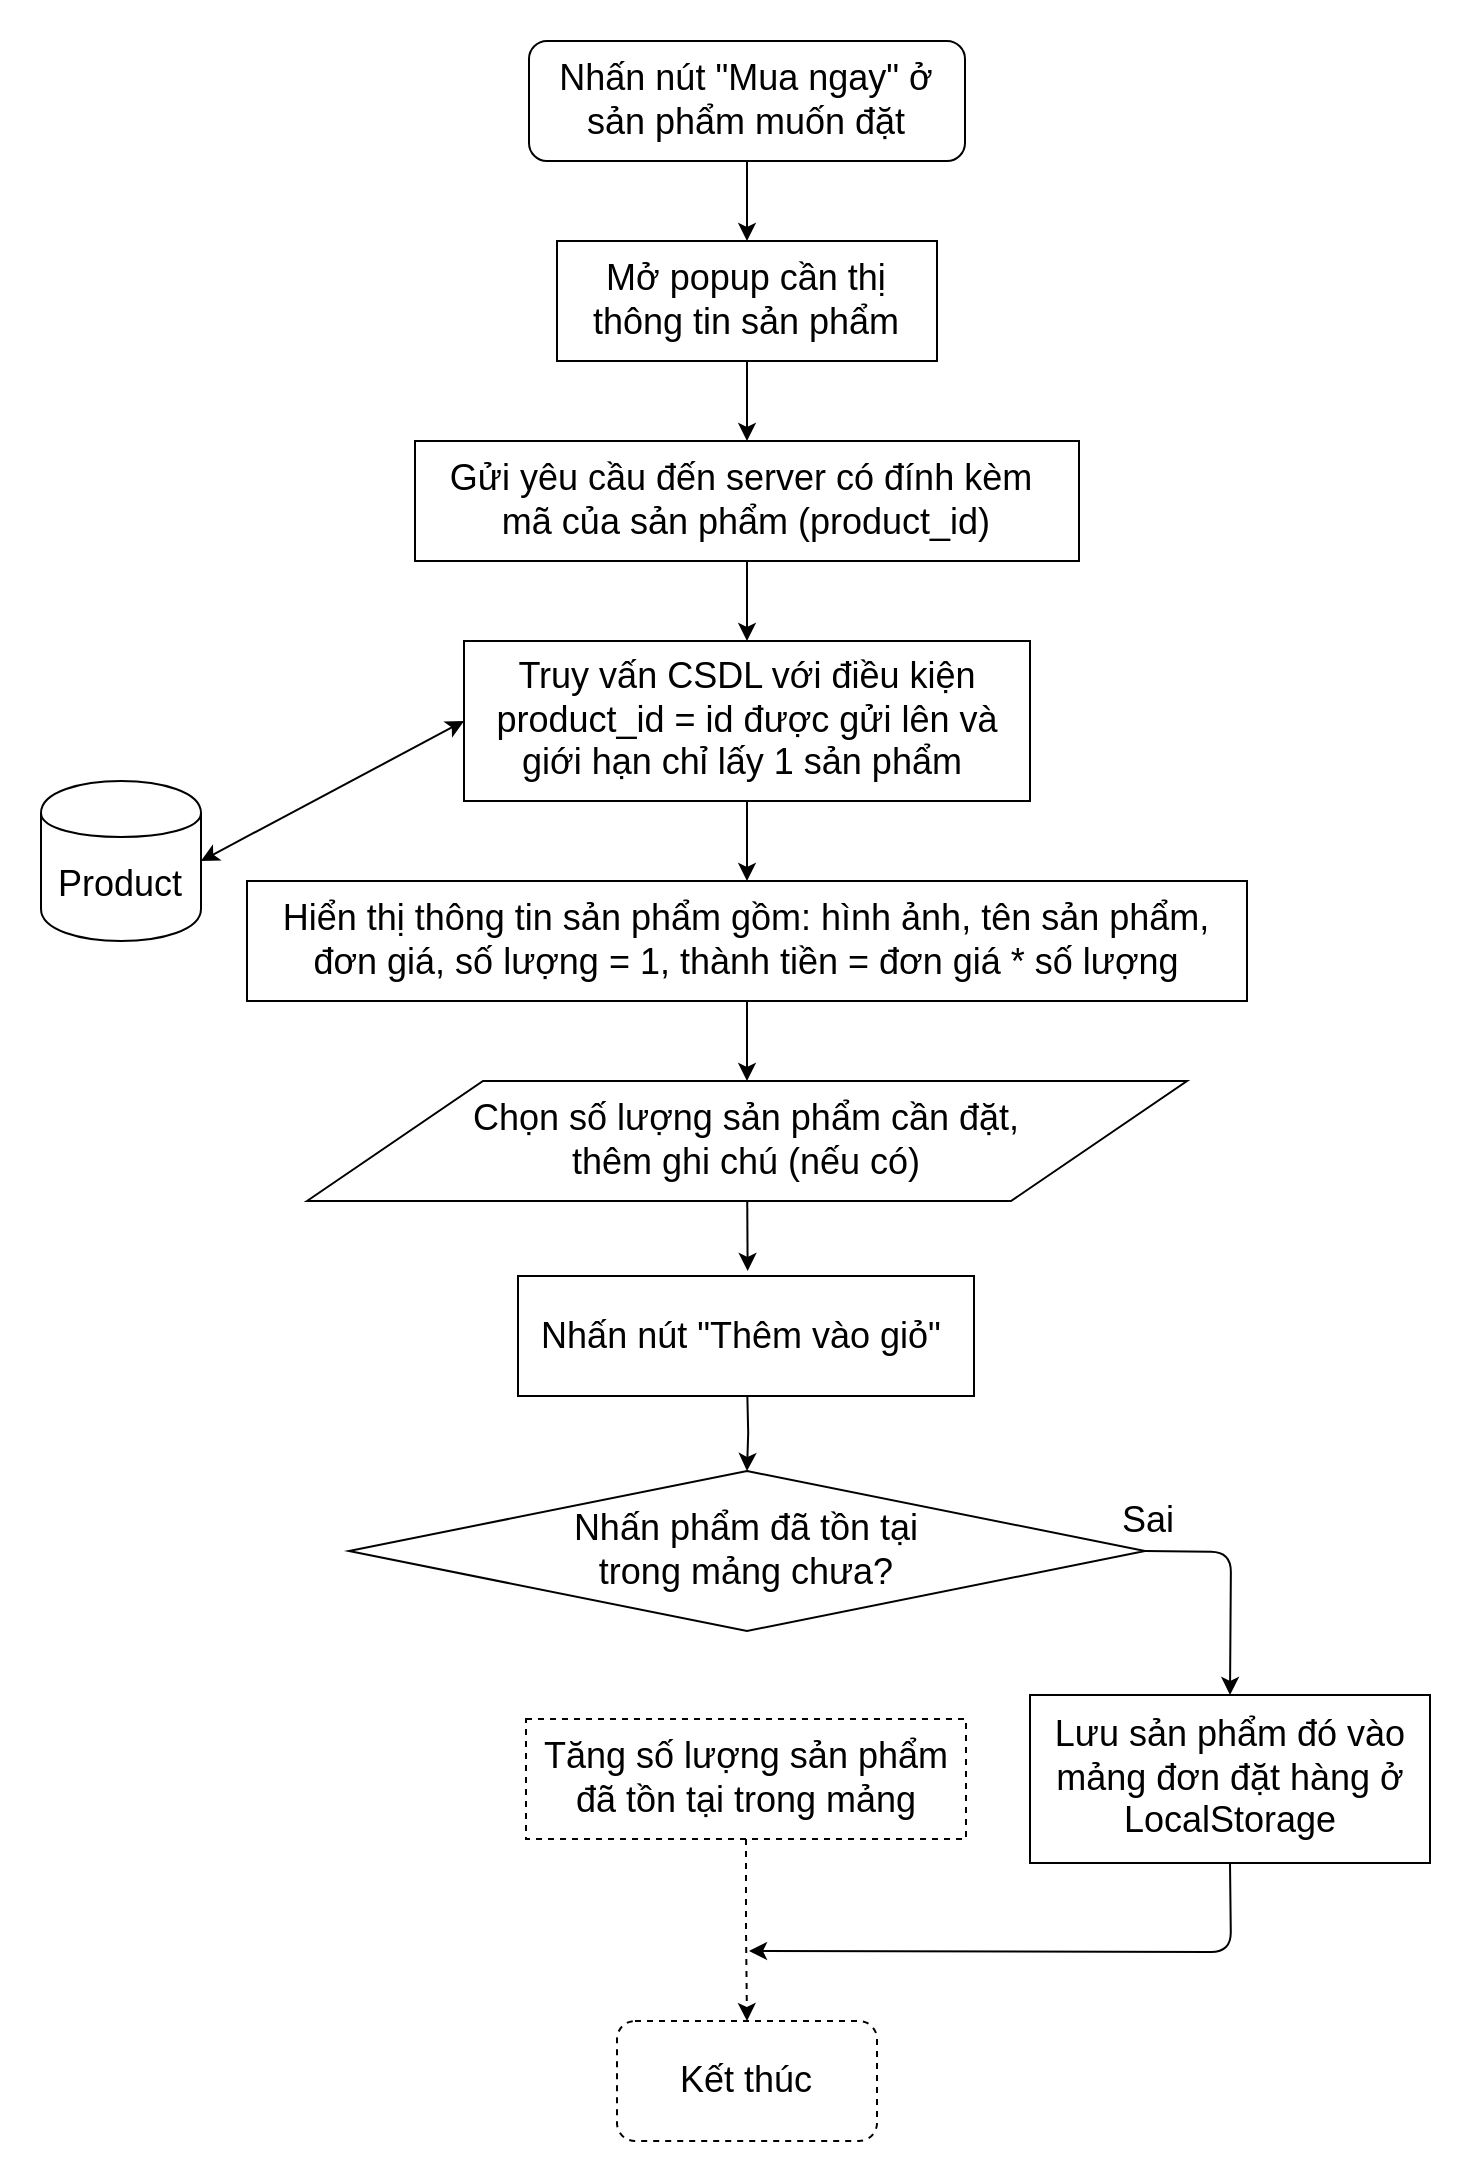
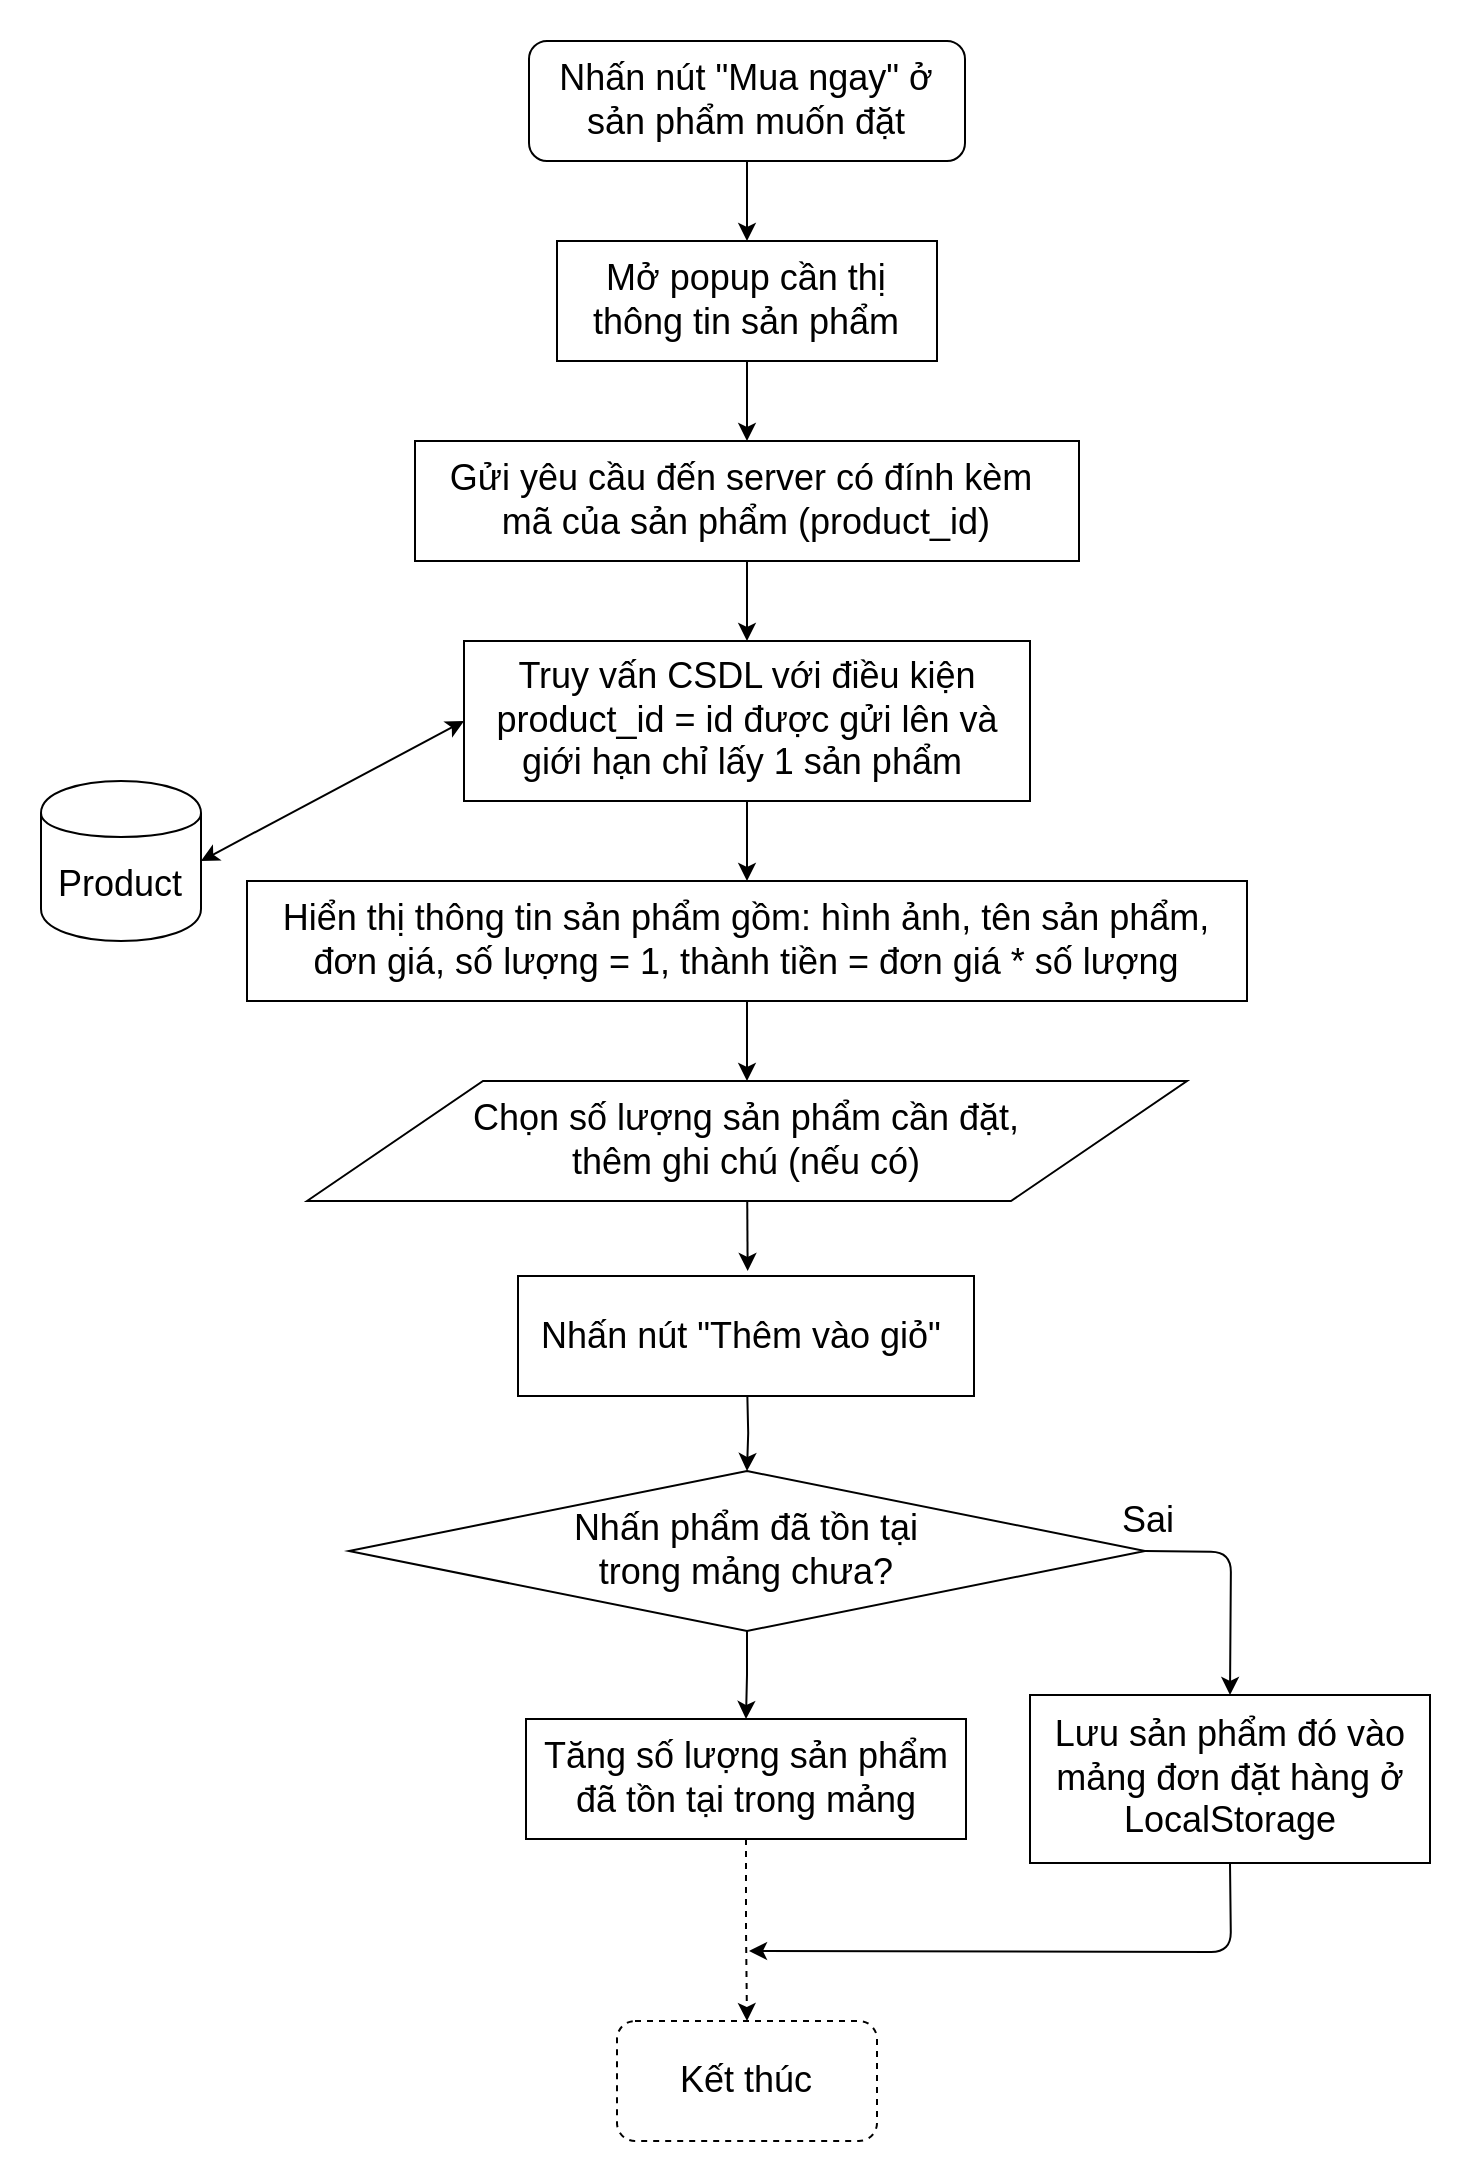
none -> (747, 1668)
(746, 1779) -> (746, 1779)
